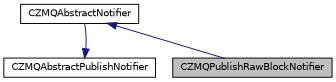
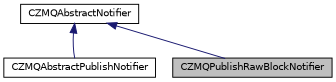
(86, 36) -> (73, 46)
